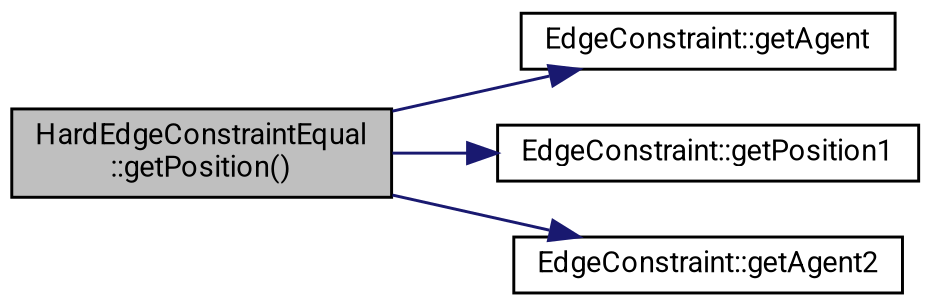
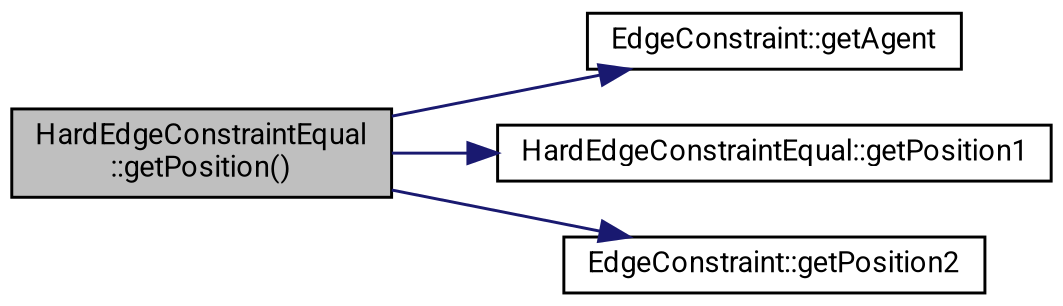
(708, 153) -> (774, 153)
(708, 265) -> (774, 265)
